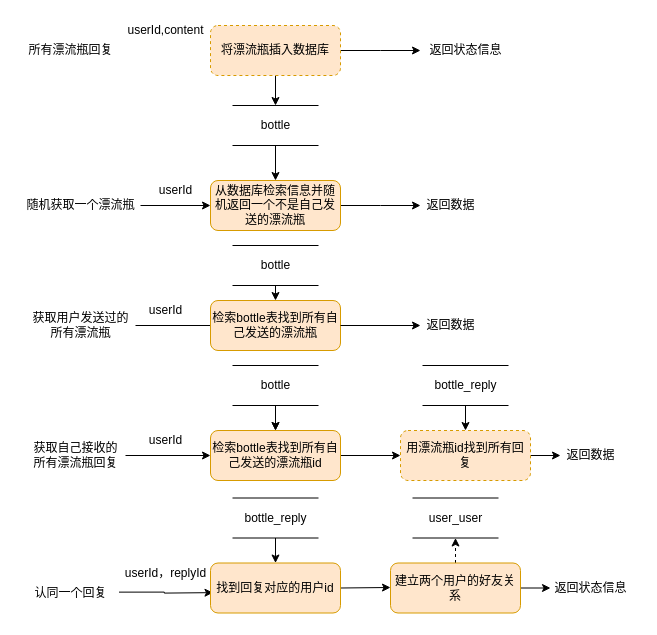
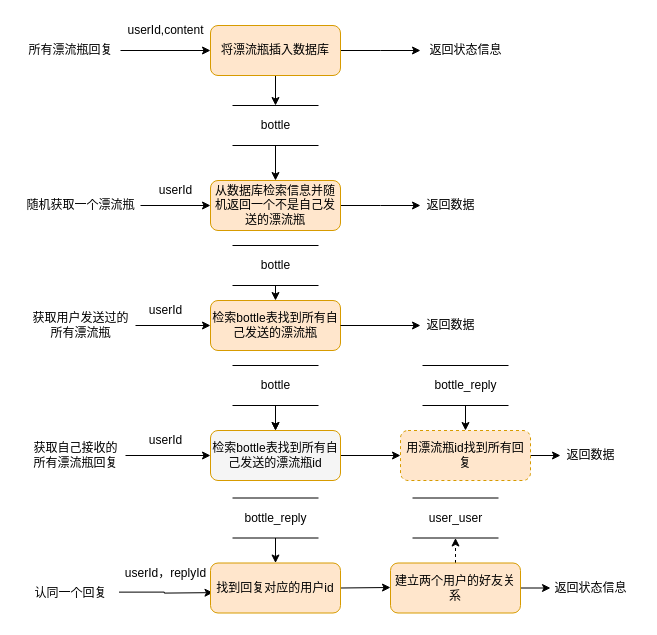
none -> (162, 51)
(276, 51) -> (276, 51)
(204, 326) -> (202, 326)
(276, 456) -> (276, 456)
